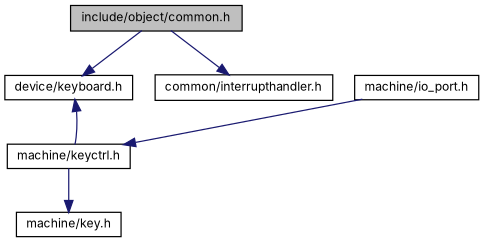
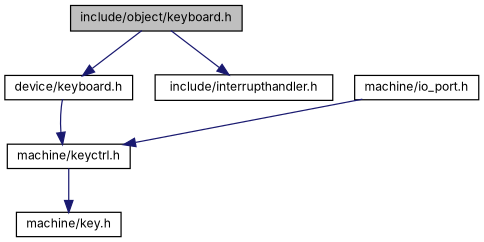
(156, 18) -> (156, 18)
(244, 88) -> (244, 88)
(77, 128) -> (61, 116)
